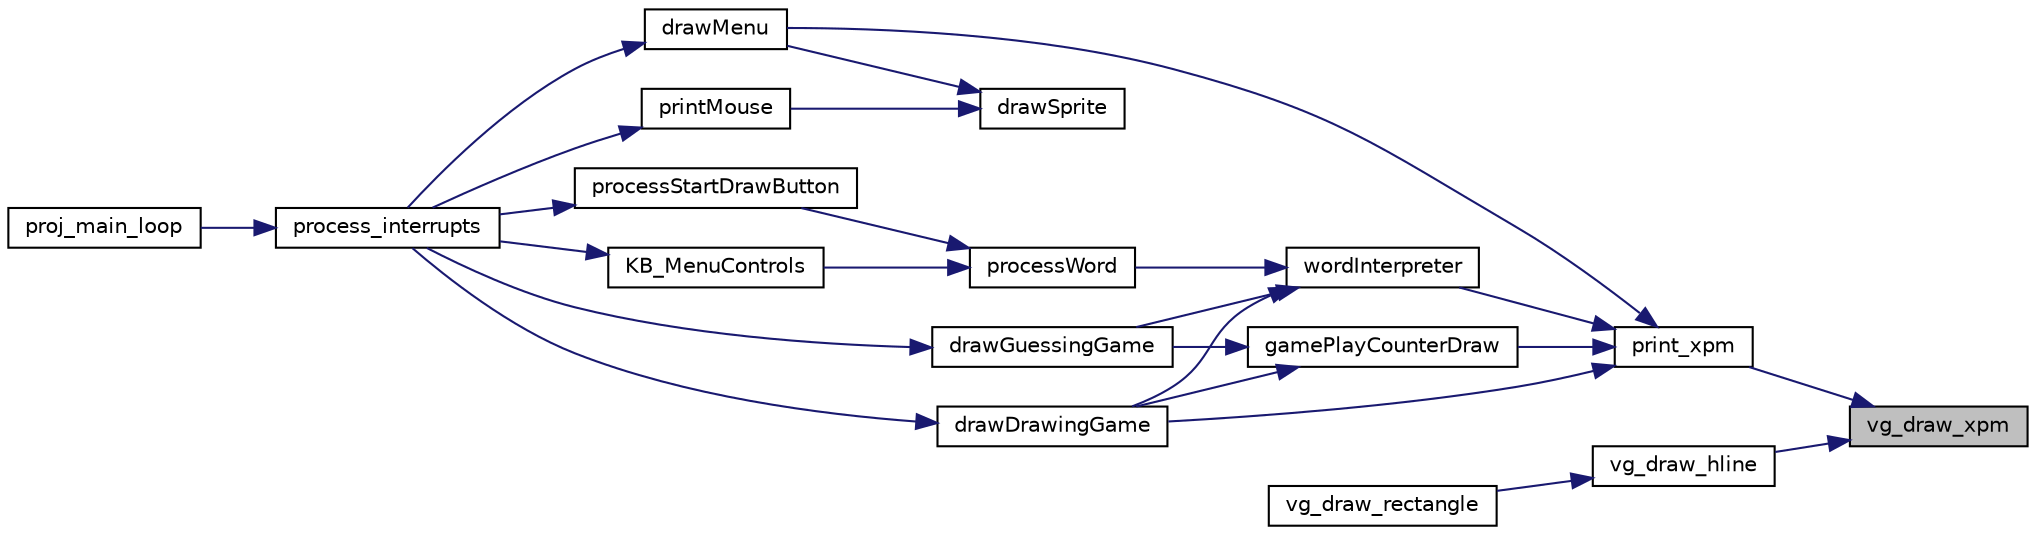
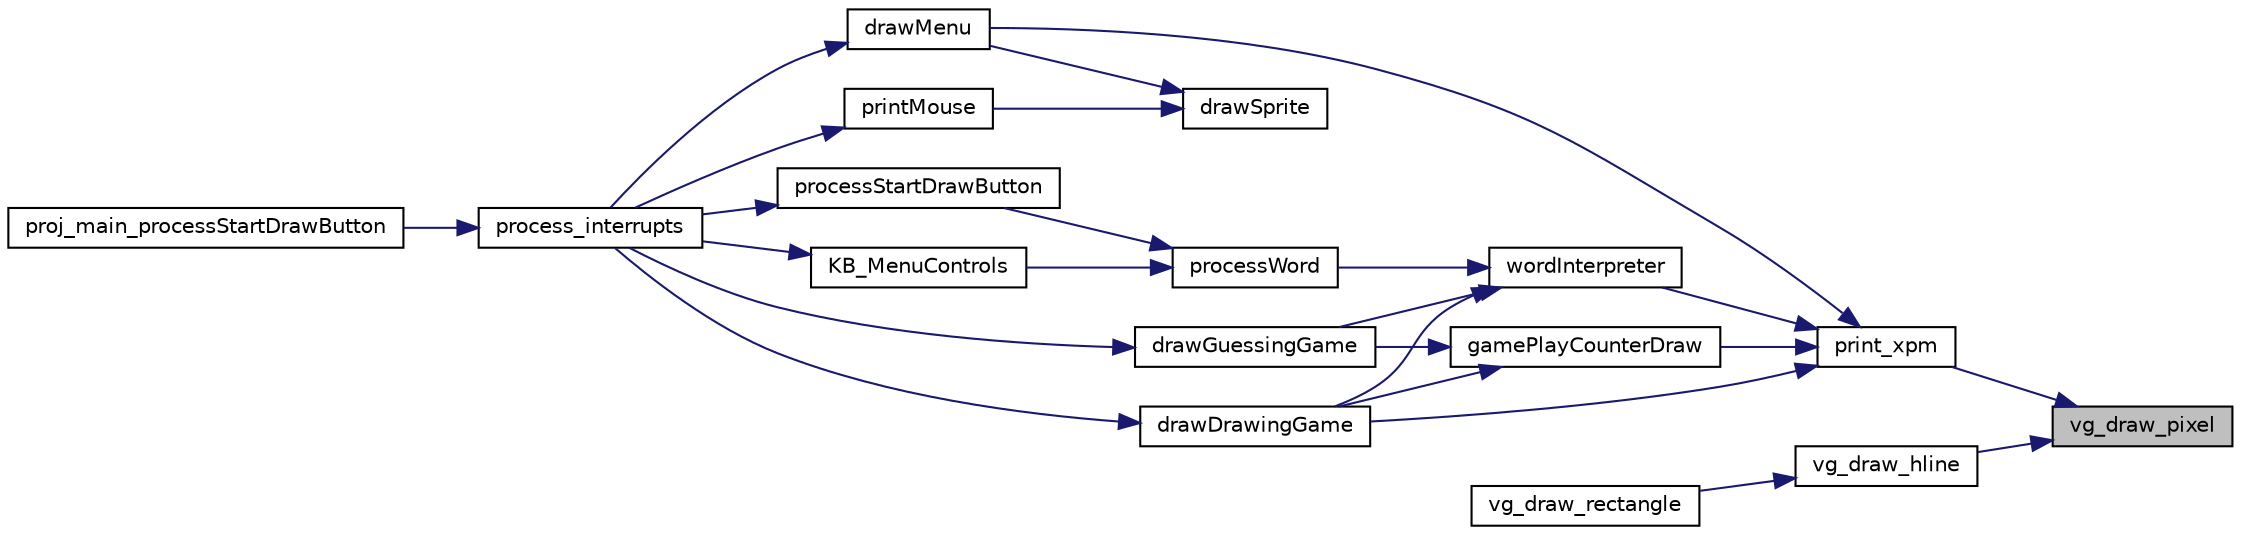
(105, 228) -> (206, 228)
(1939, 426) -> (2143, 426)
